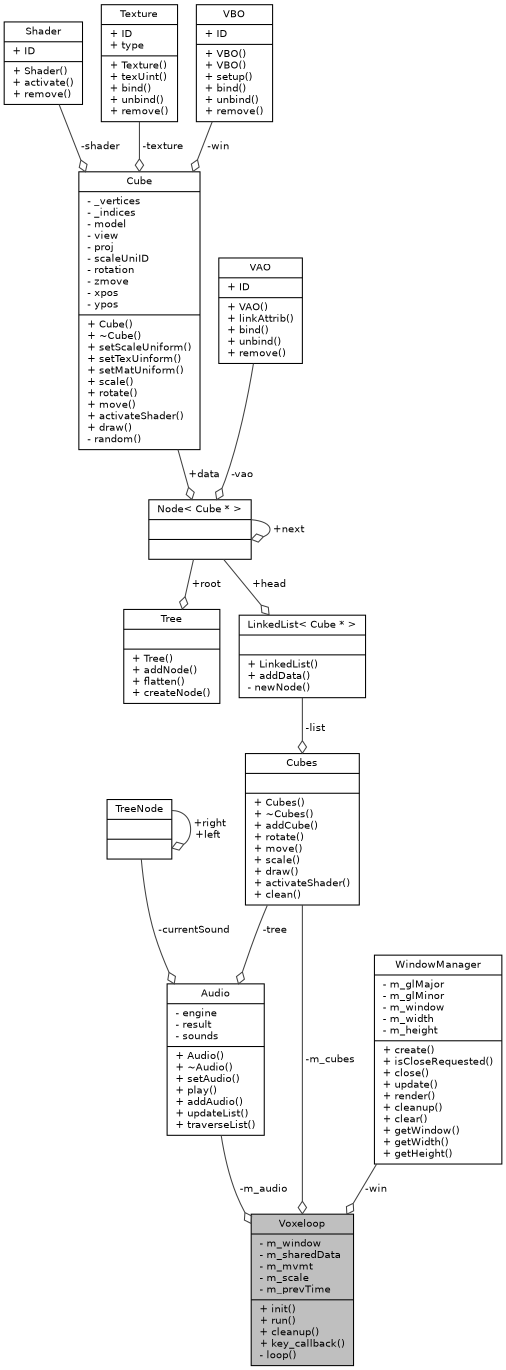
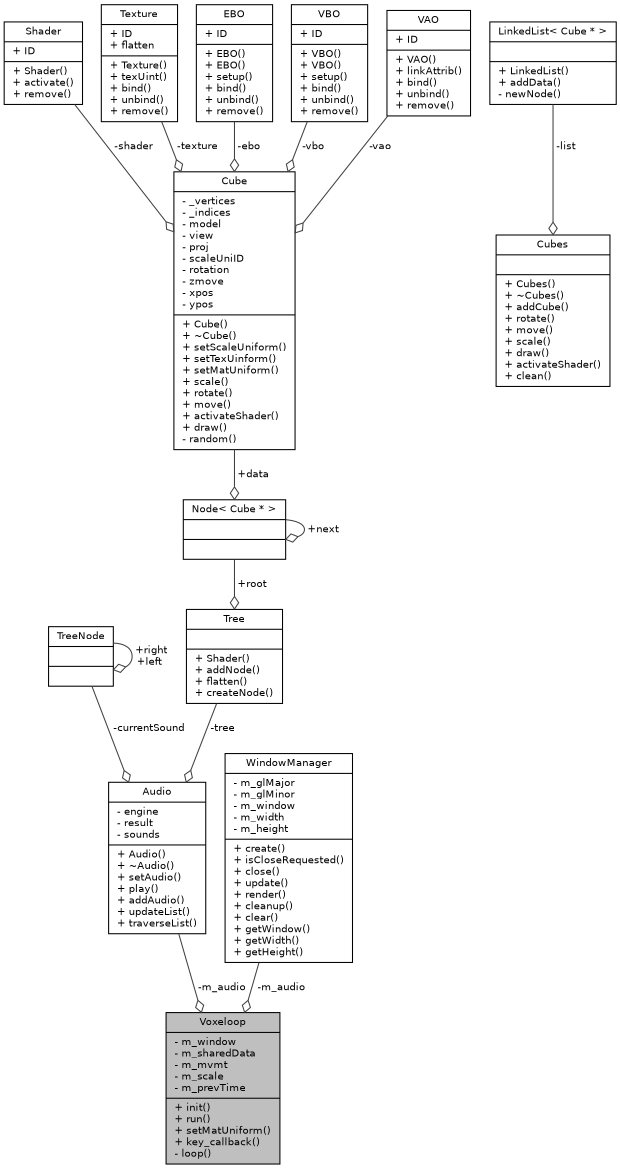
(127, 45) -> (132, 45)
none -> (234, 63)
(217, 147) -> (312, 147)
(241, 427) -> (345, 169)
(242, 582) -> none
(153, 659) -> (222, 659)
(254, 938) -> (204, 737)
(302, 1053) -> none
(375, 1189) -> (280, 988)
(290, 1332) -> (223, 1131)
